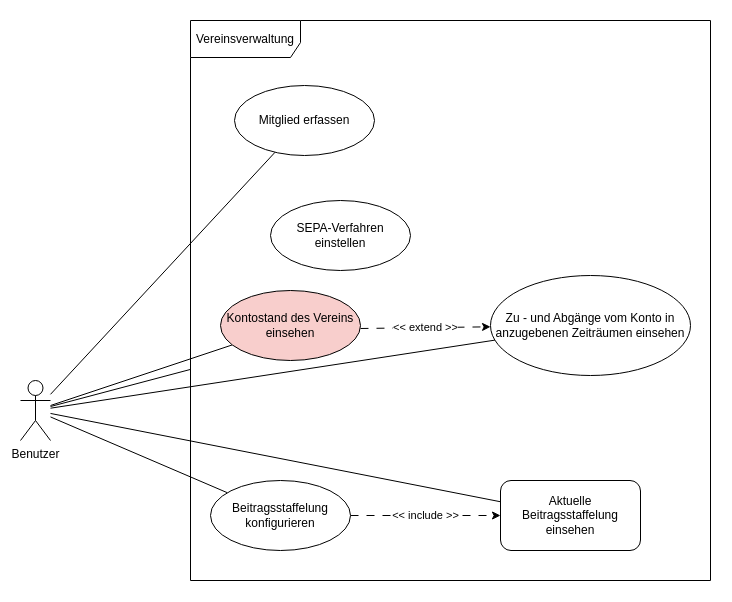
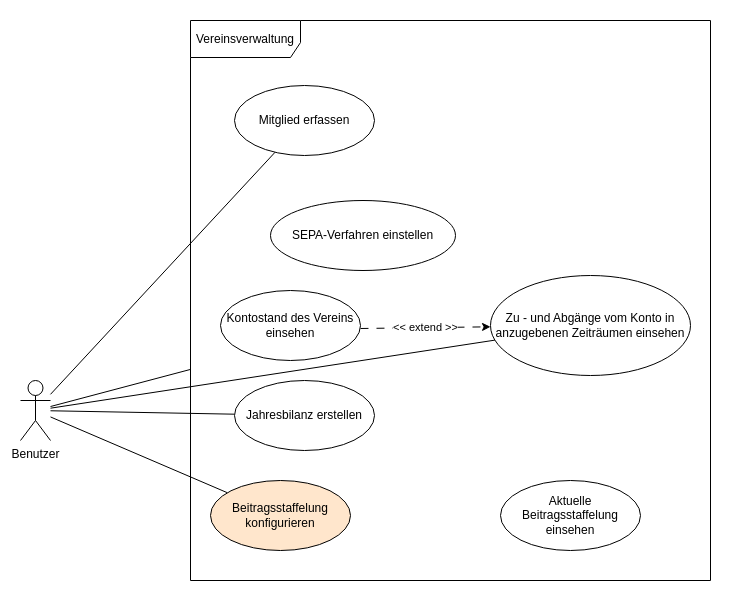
(341, 236) -> (363, 236)
(291, 326) -> (291, 326)
(145, 374) -> none
none -> (143, 412)
none -> (305, 416)
(276, 458) -> none
(281, 516) -> (281, 516)
(422, 516) -> none
(571, 516) -> (571, 516)
